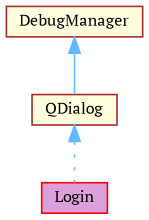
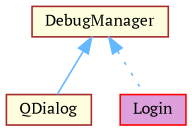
(75, 162) -> (131, 73)
